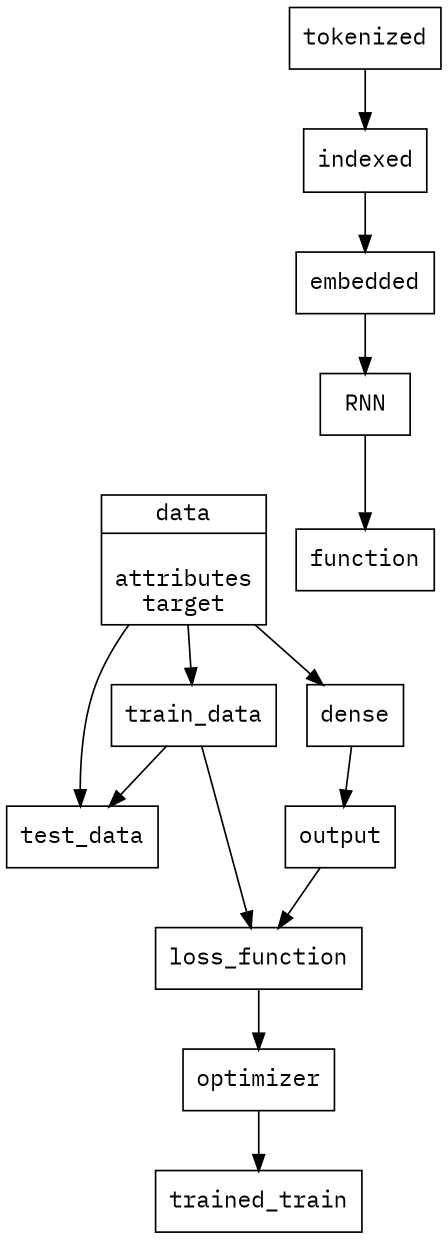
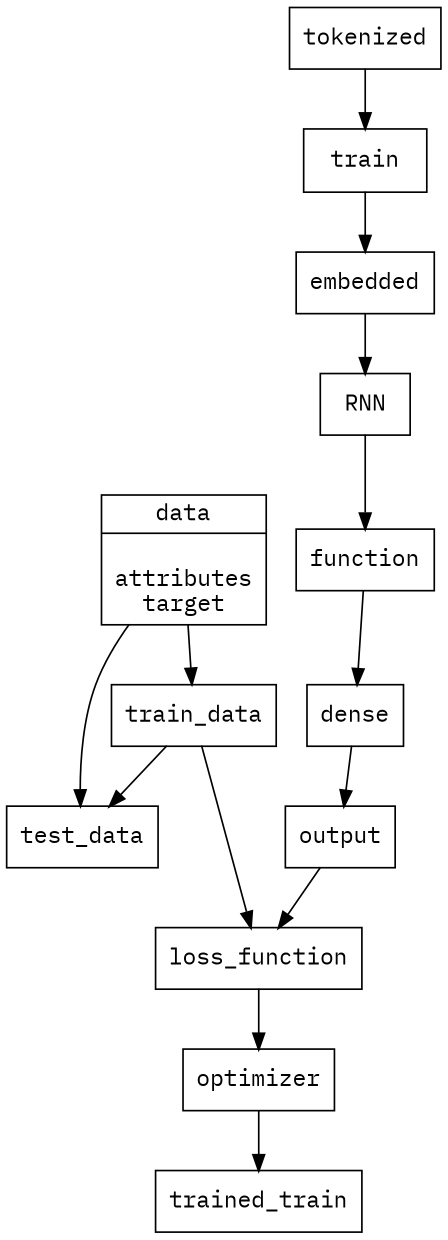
(365, 161) -> (365, 161)
(283, 649) -> (361, 629)
